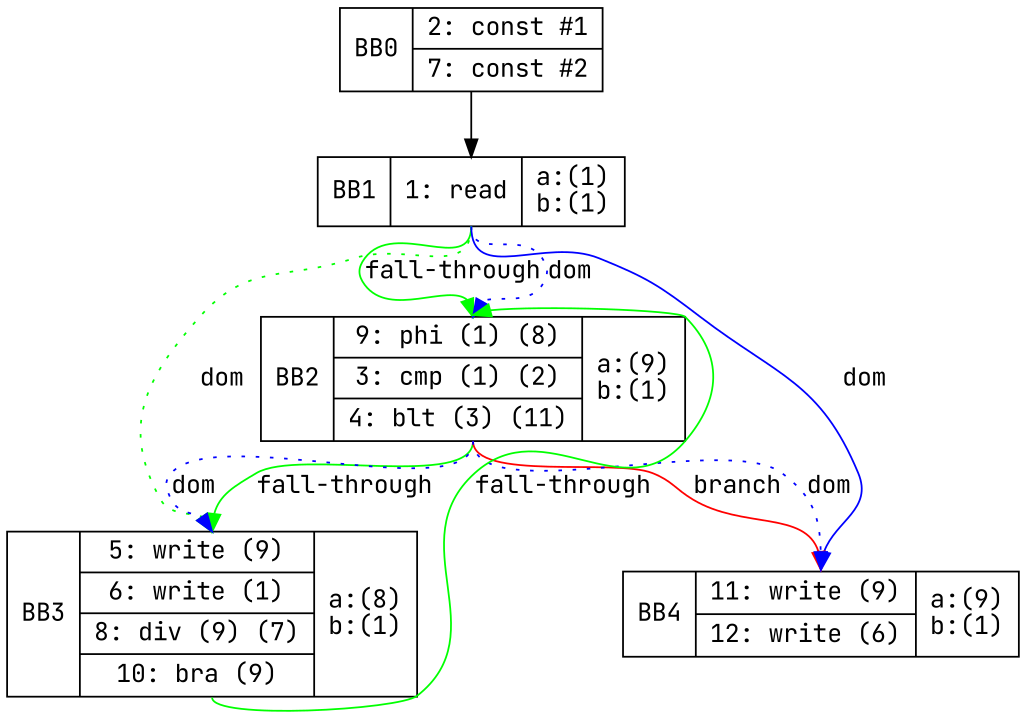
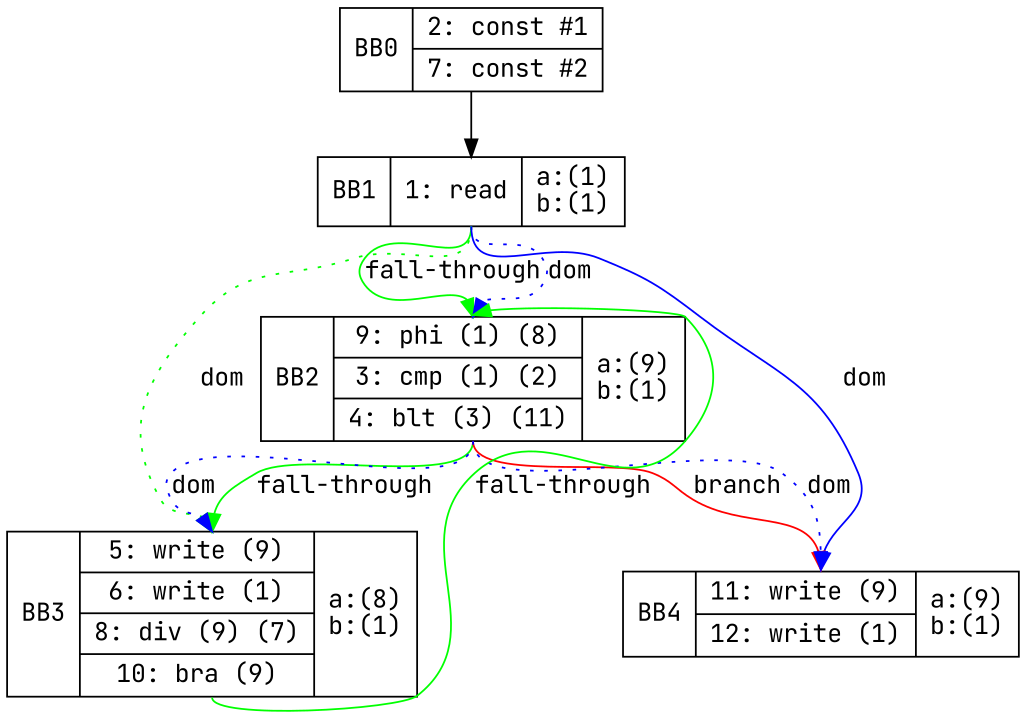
(806, 635) -> (806, 635)
